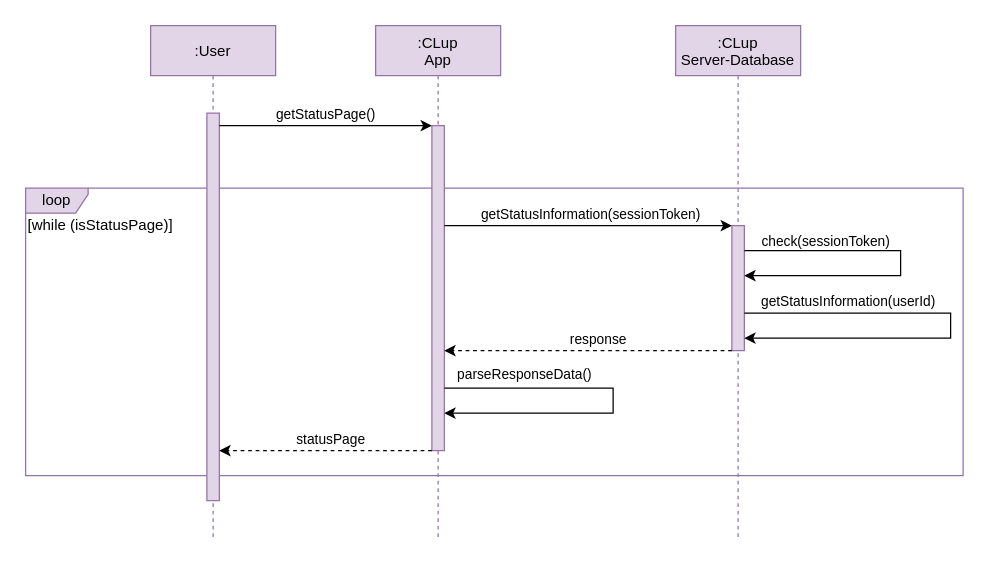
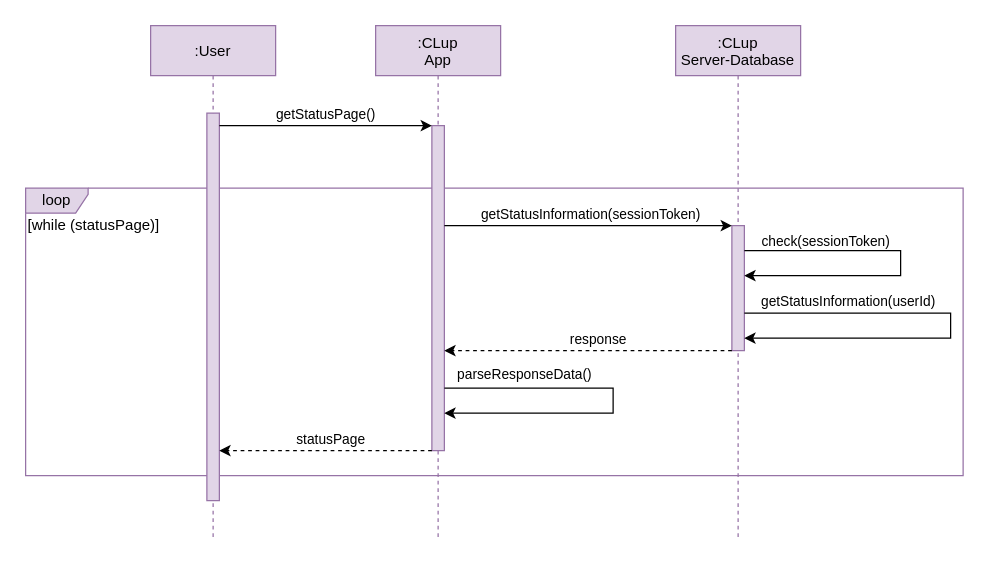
(113, 226) -> (106, 226)
